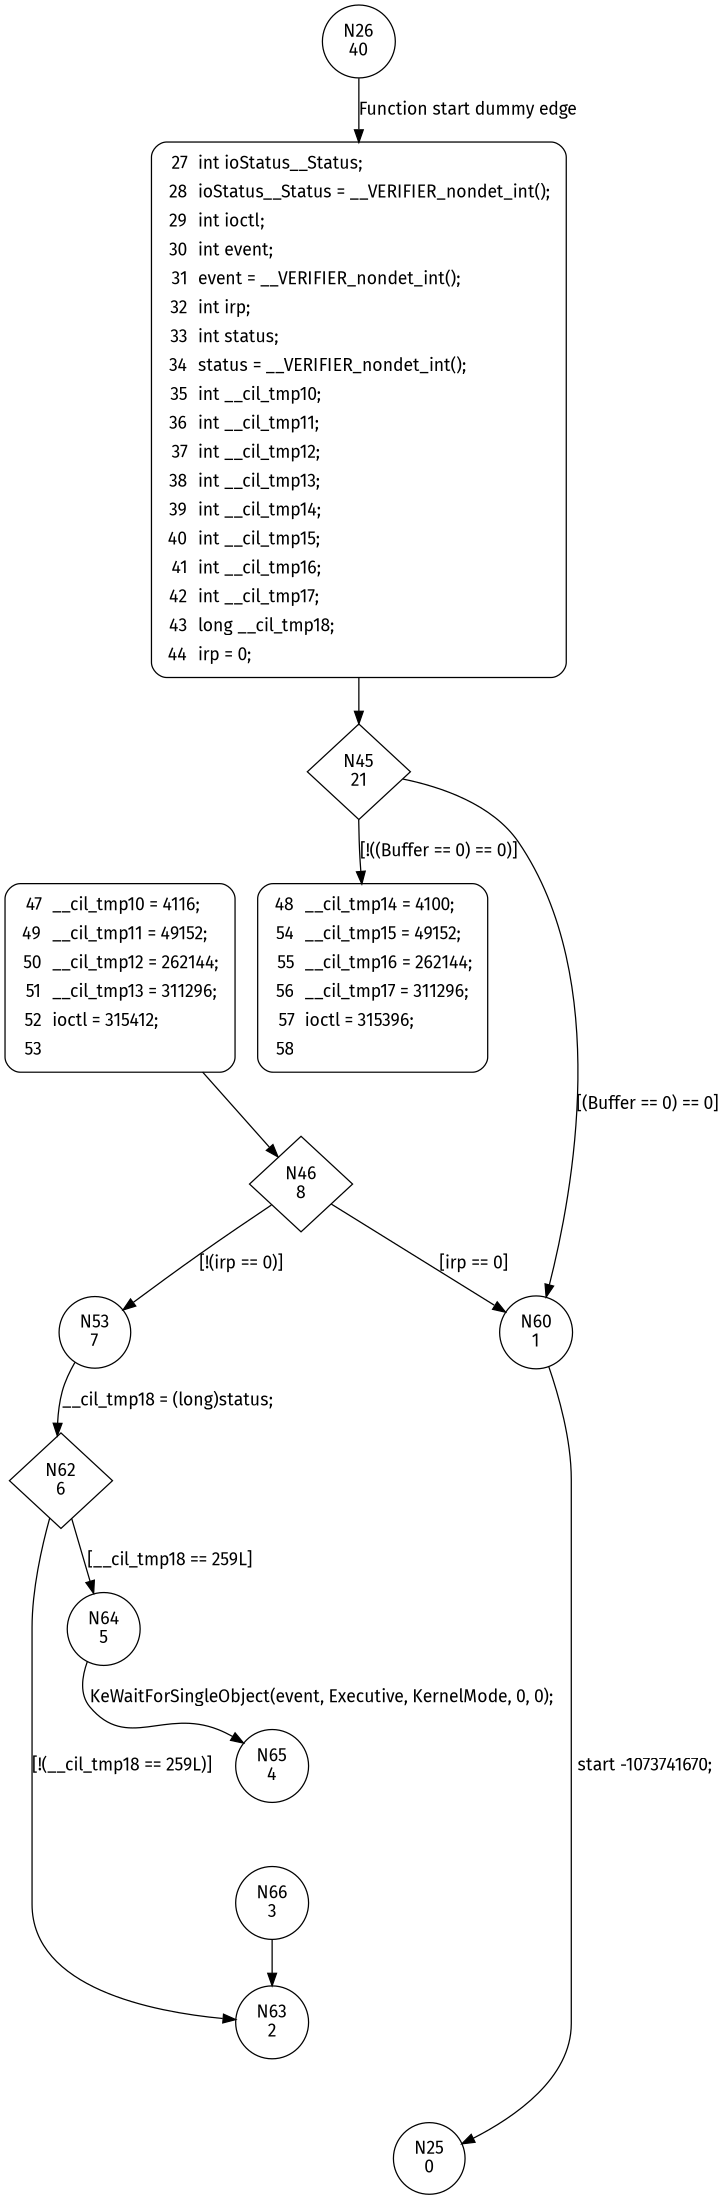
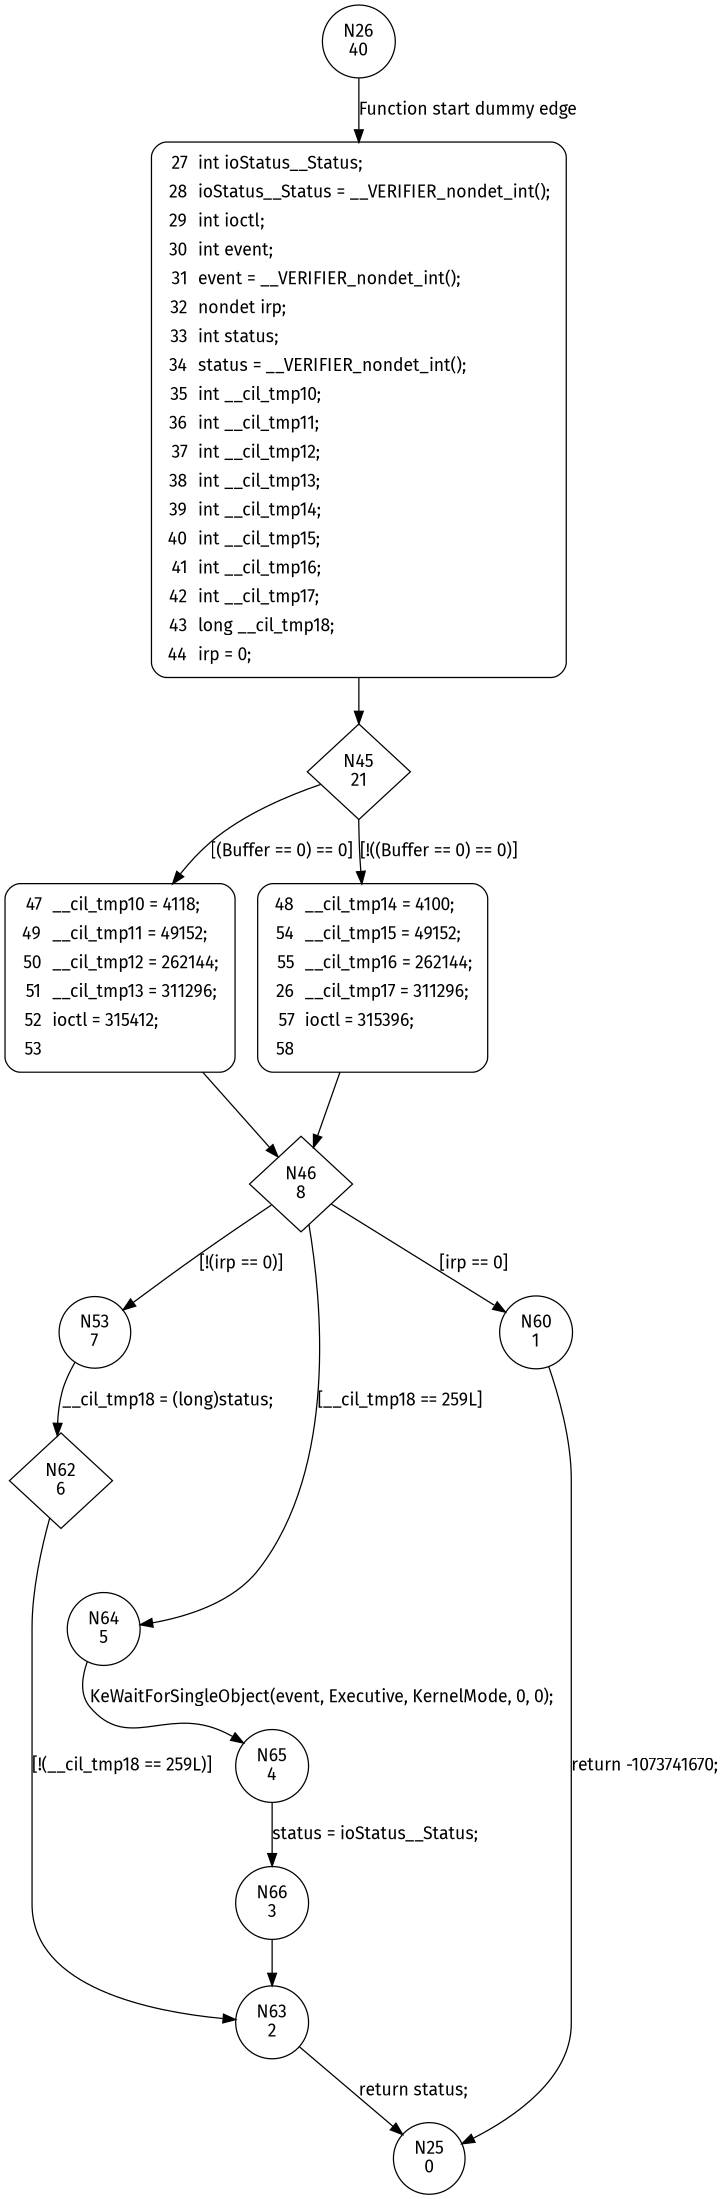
(224, 308) -> (242, 308)
(126, 905) -> (126, 905)
(285, 992) -> (285, 992)
(572, 992) -> (244, 819)
none -> (329, 1104)
(81, 1550) -> (307, 1462)
(645, 1766) -> (645, 1766)
none -> (272, 1828)
none -> (346, 2087)
